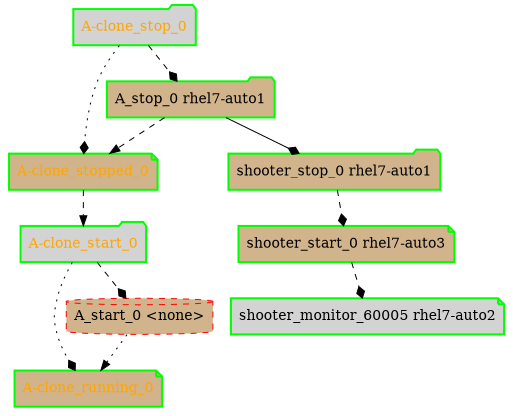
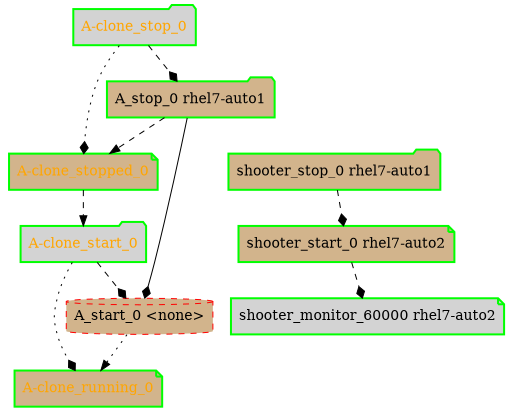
(257, 133) -> (169, 203)
(346, 244) -> (346, 244)
(368, 316) -> (368, 316)
